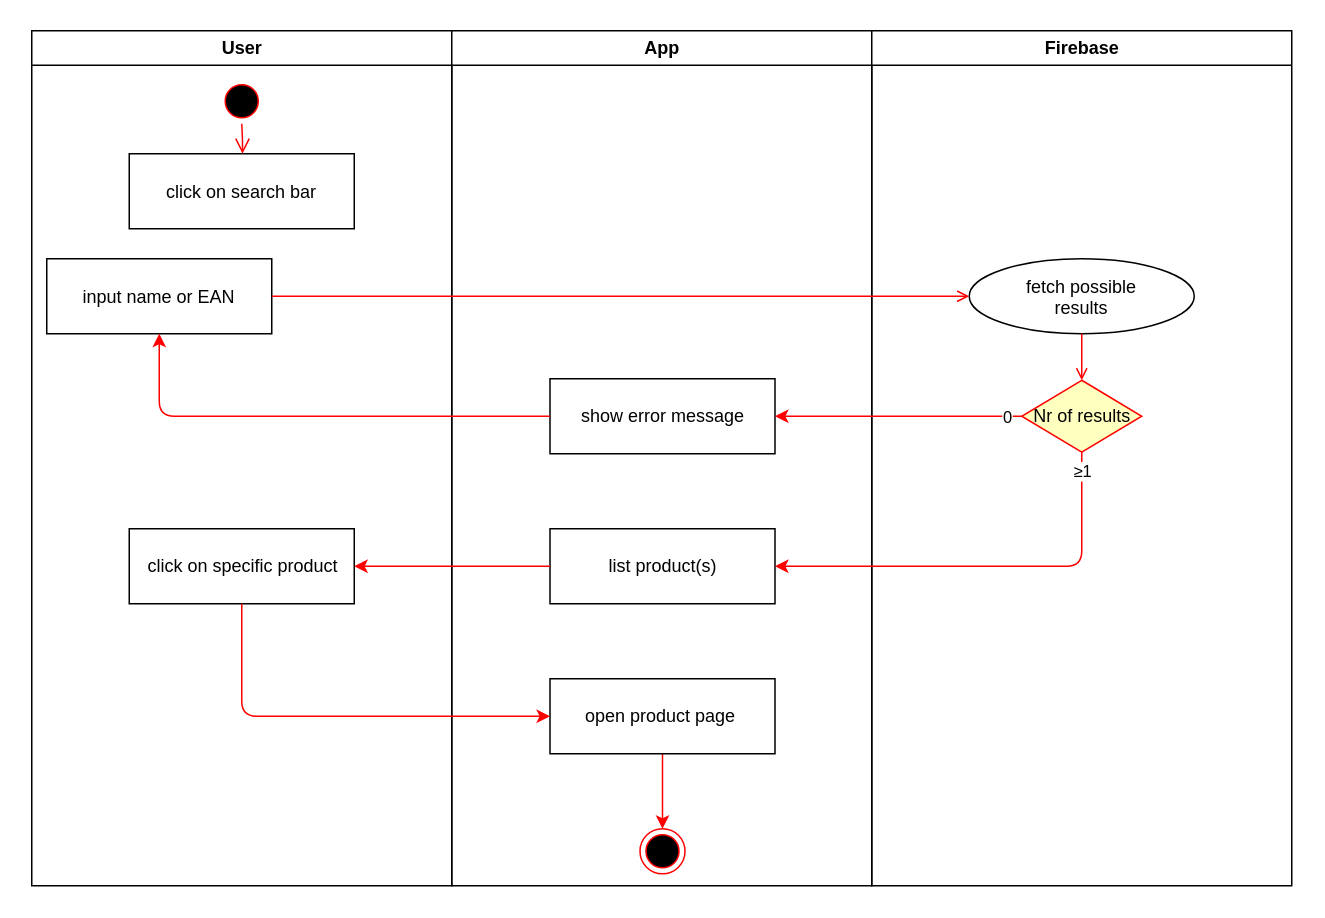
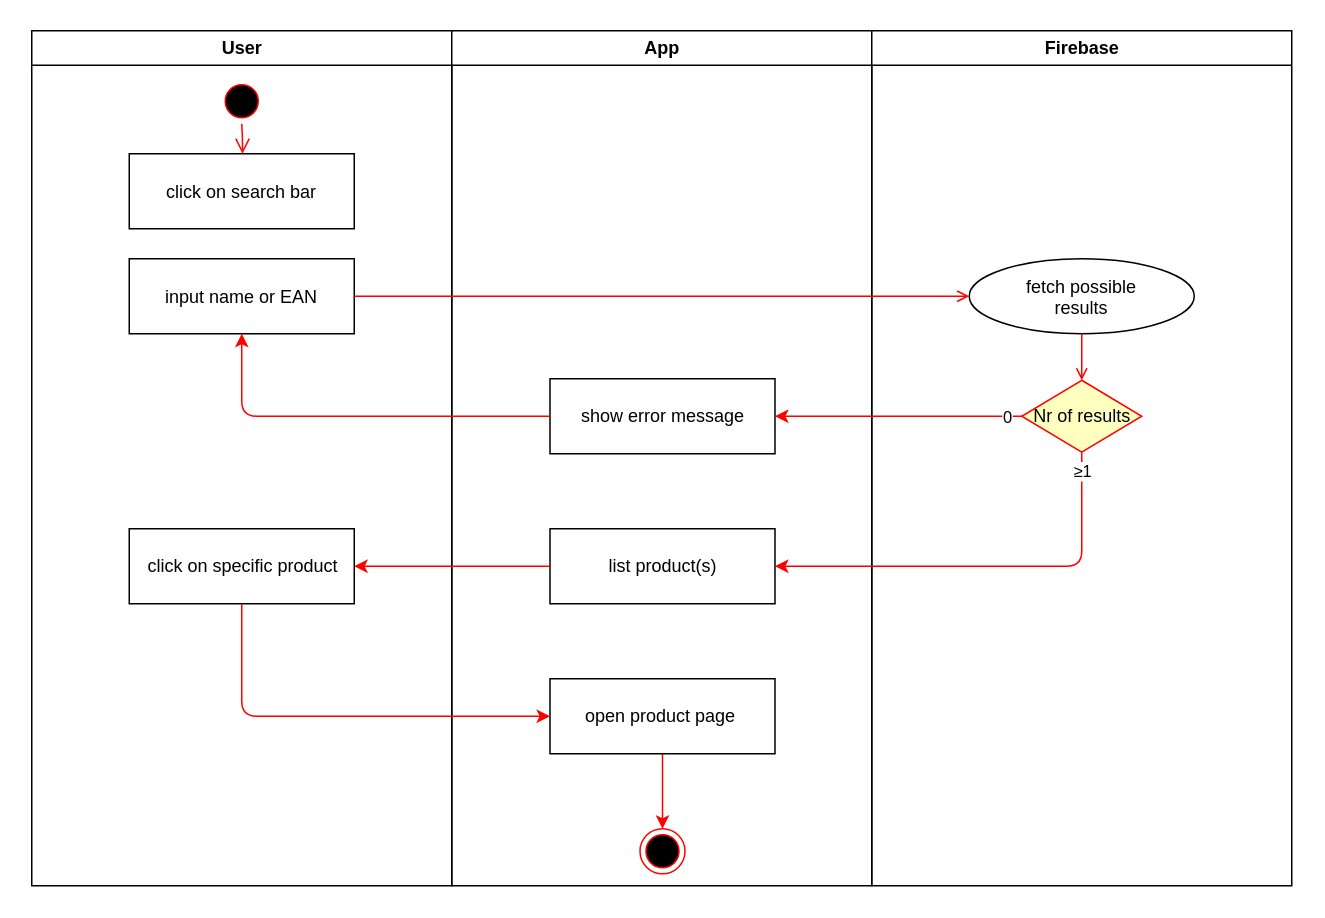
(159, 296) -> (242, 296)
